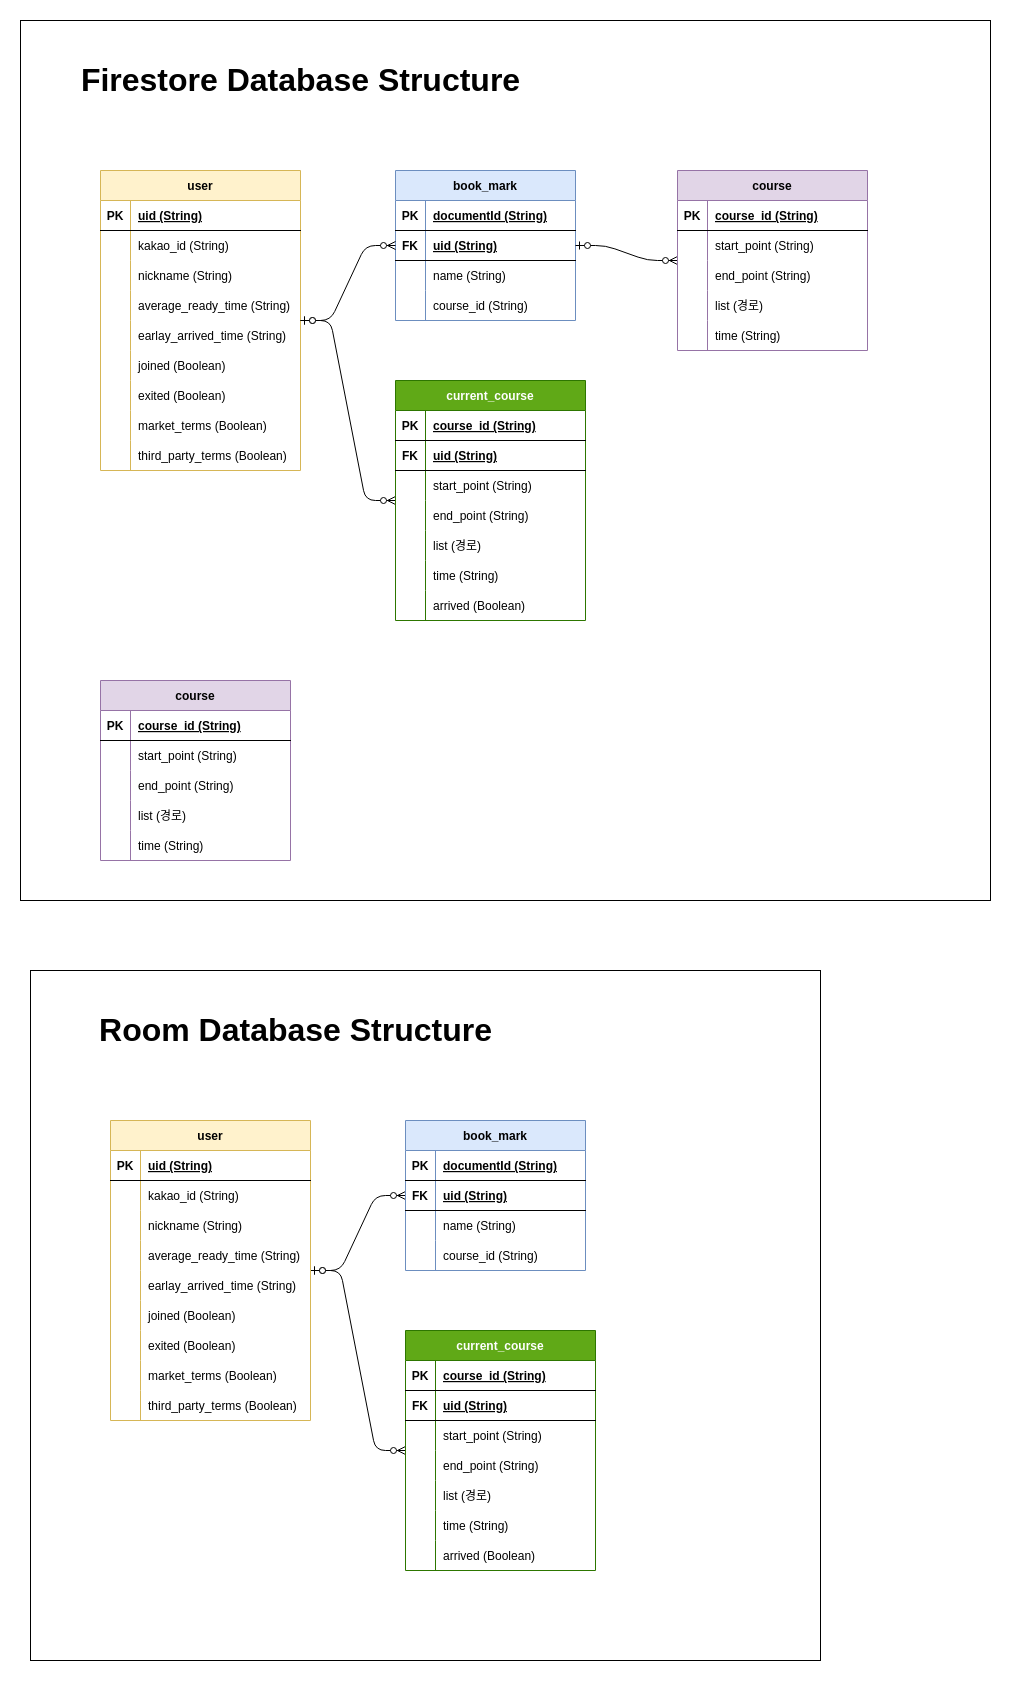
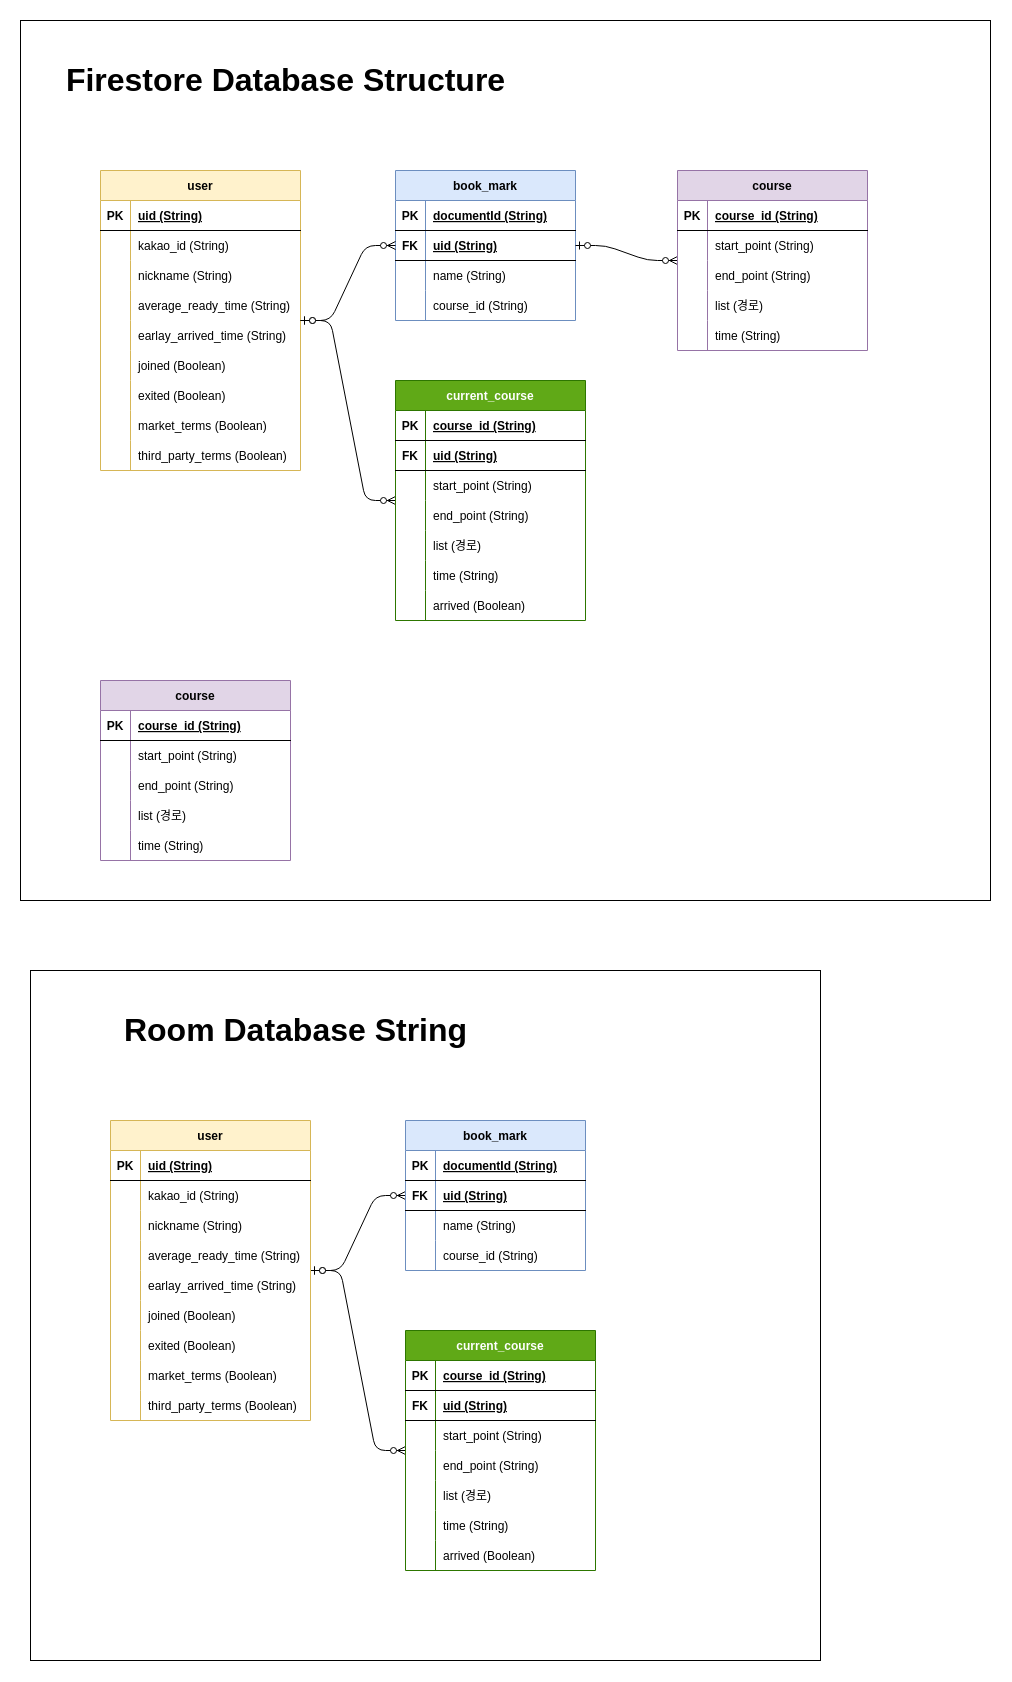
(301, 81) -> (286, 81)
(296, 1031) -> (296, 1031)
